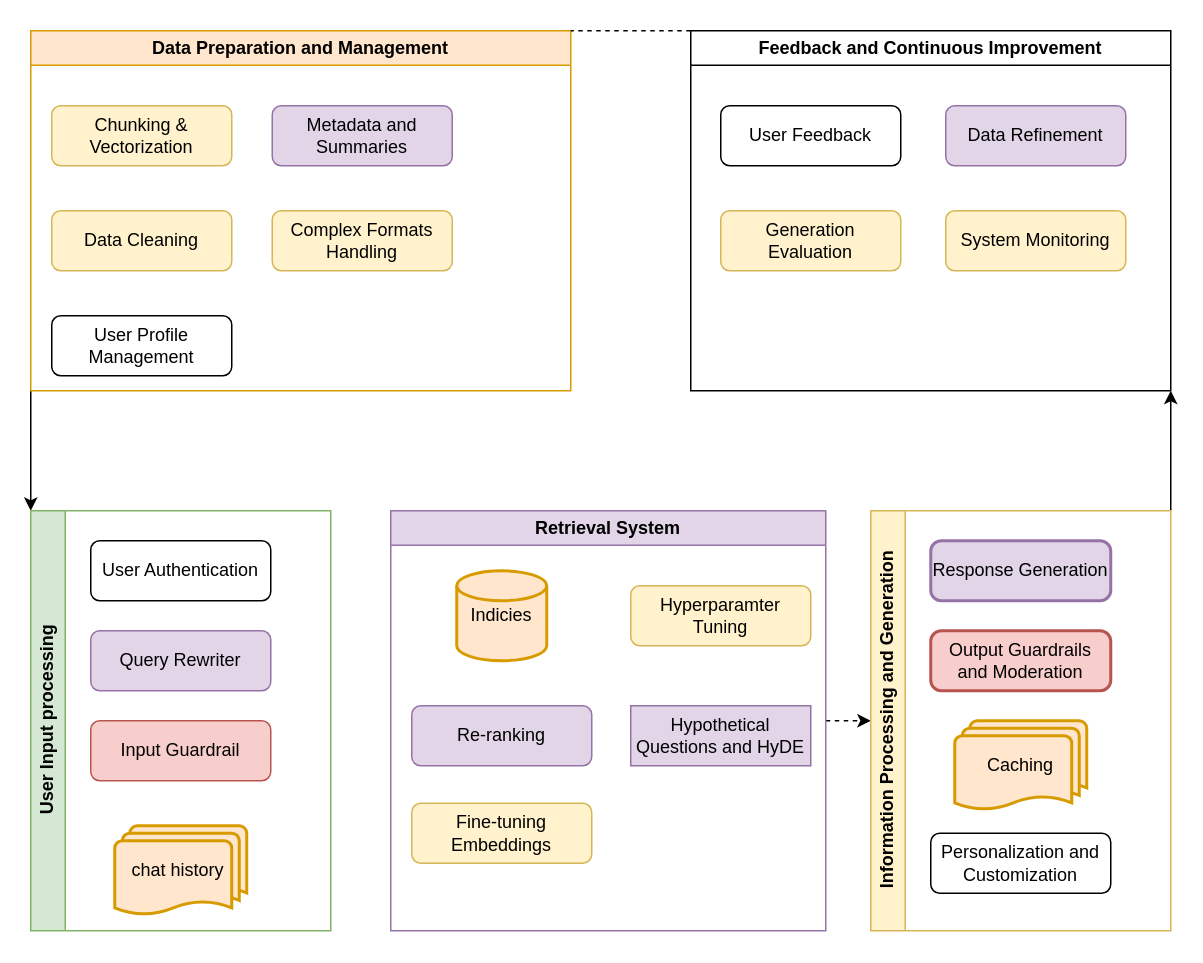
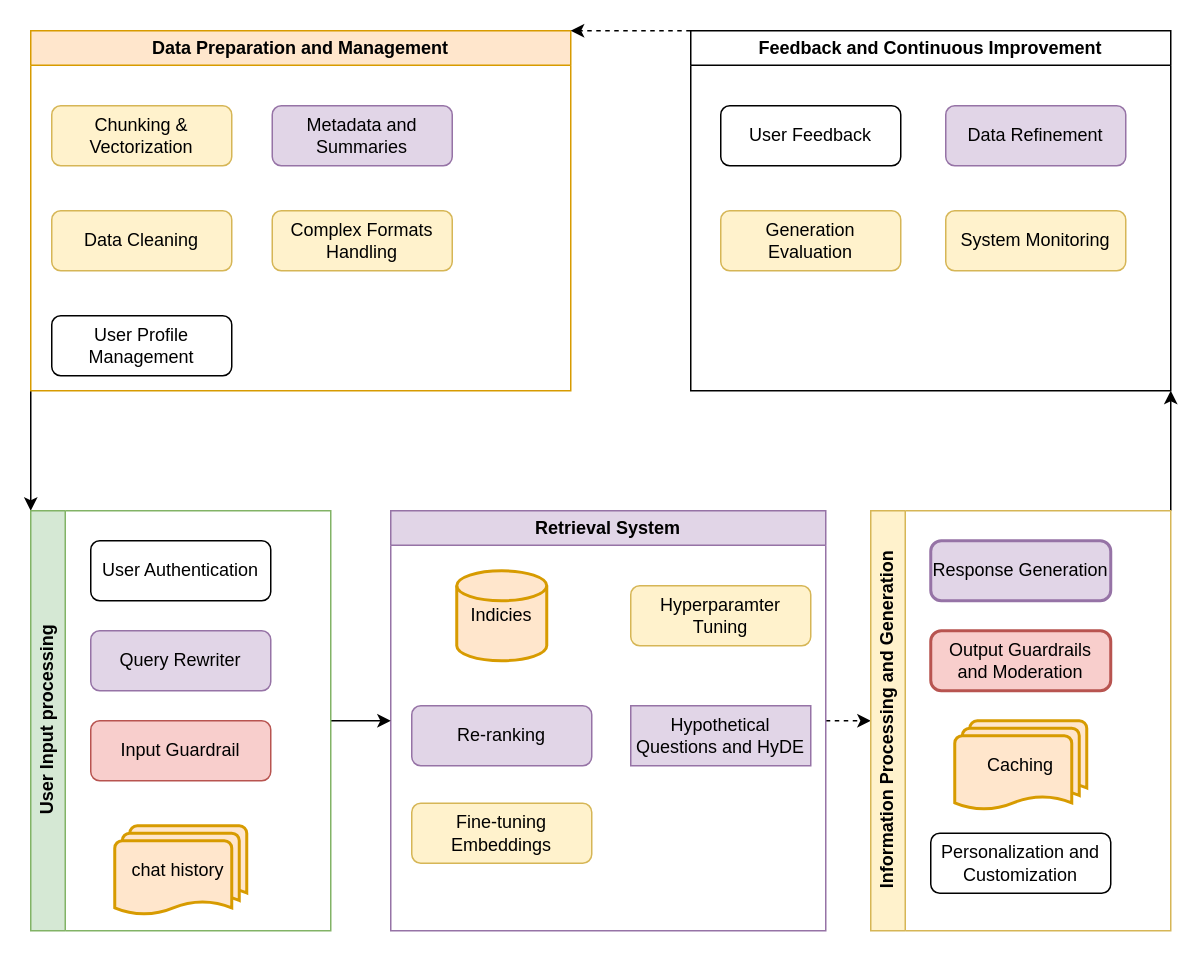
(577, 31) -> (582, 31)
none -> (357, 721)
